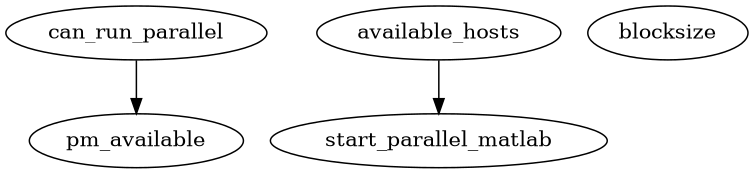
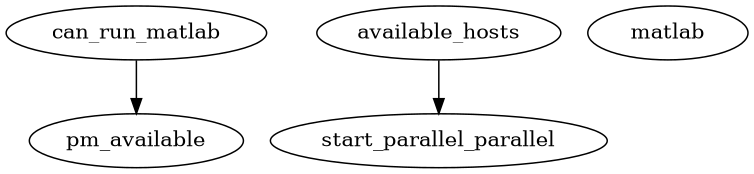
(136, 33) -> (136, 33)
(668, 33) -> (668, 33)
(439, 141) -> (439, 141)
